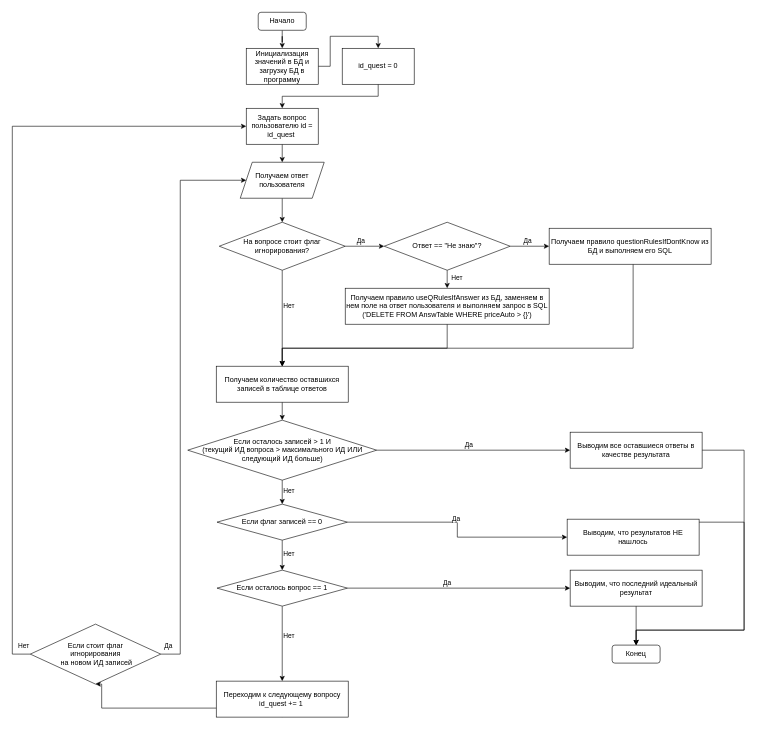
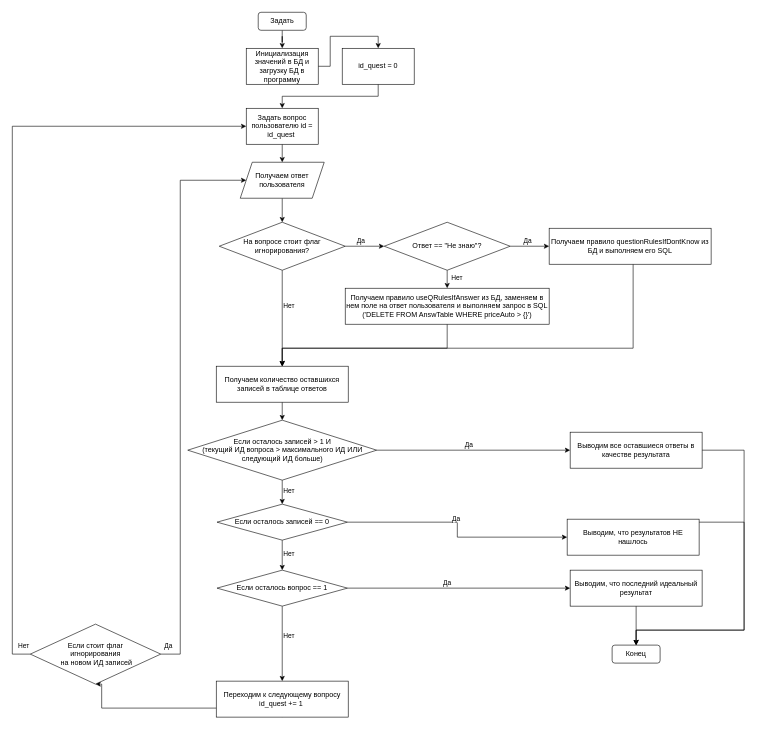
(282, 21) -> (282, 21)
(282, 522) -> (282, 522)
